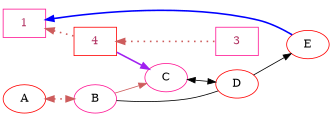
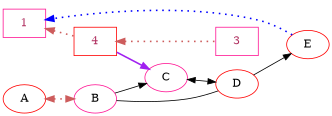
(175, 10) -> (175, 10)
(127, 89) -> (127, 89)
